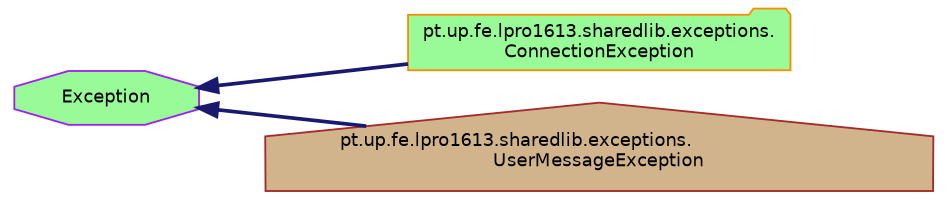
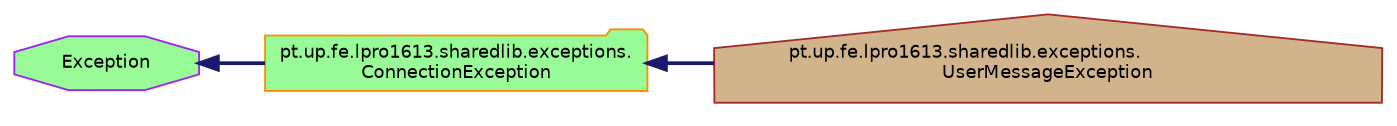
(292, 118) -> (690, 63)
